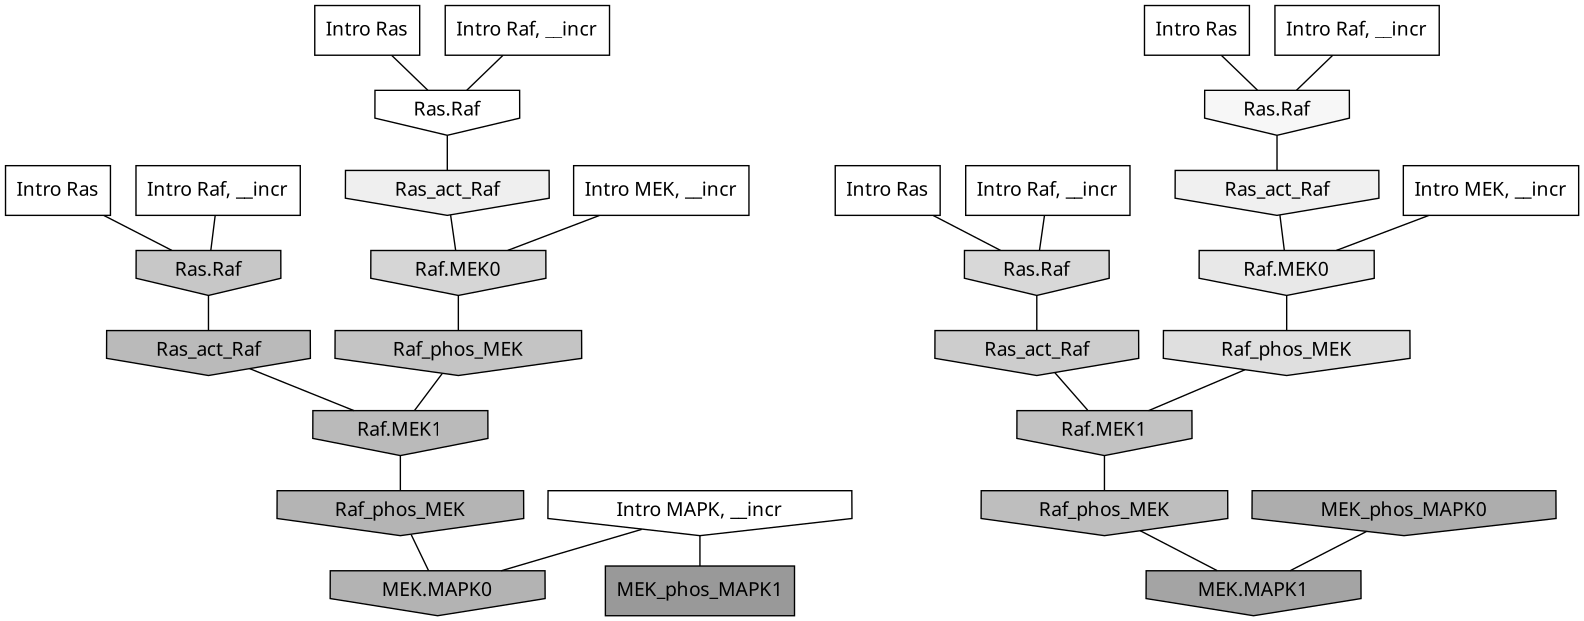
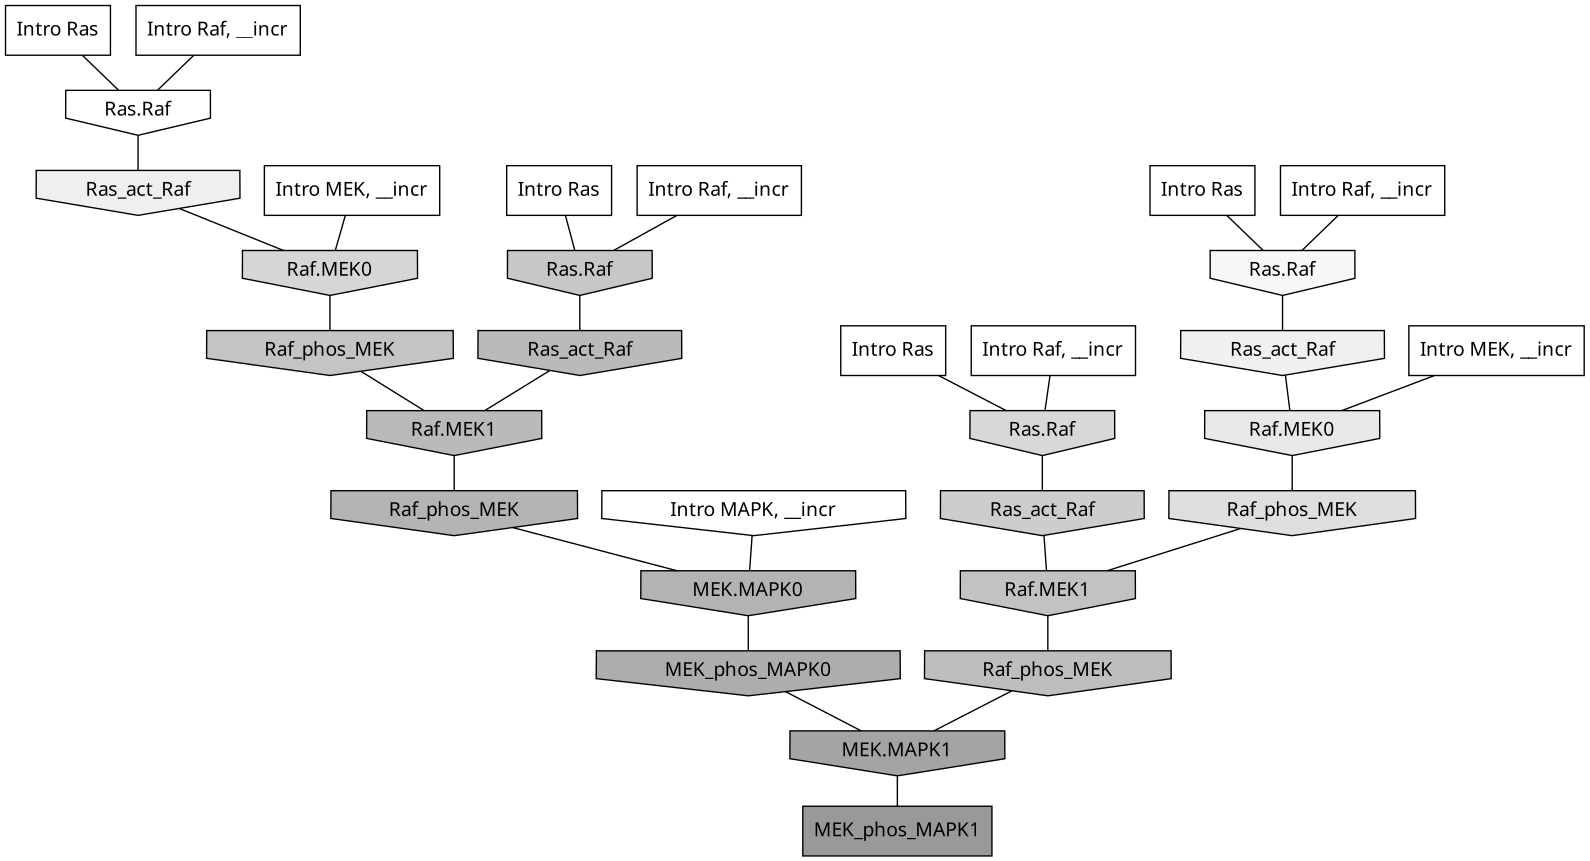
(700, 551) -> (897, 791)
none -> (748, 633)
